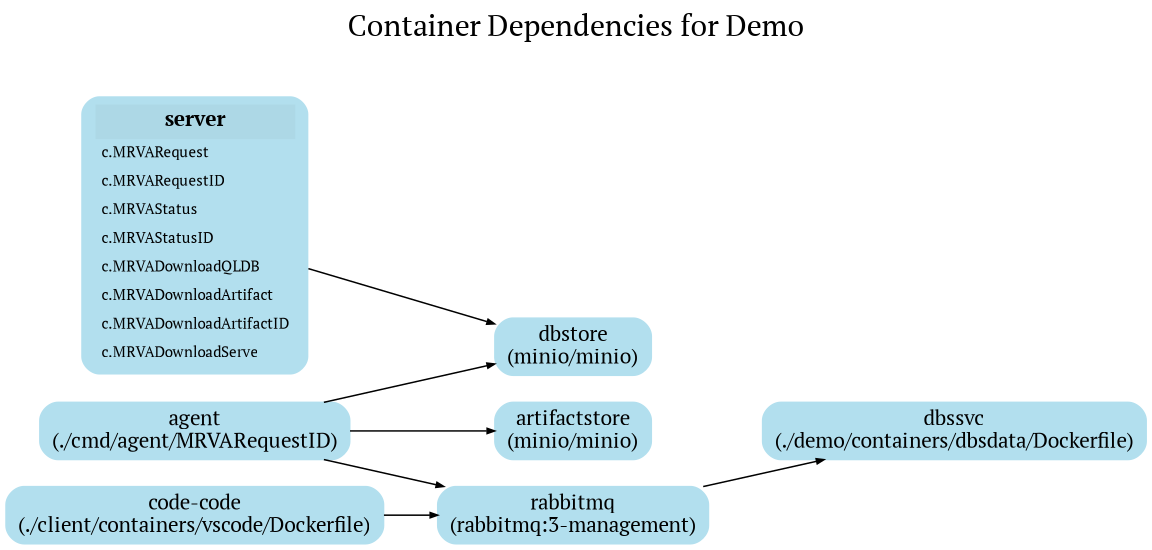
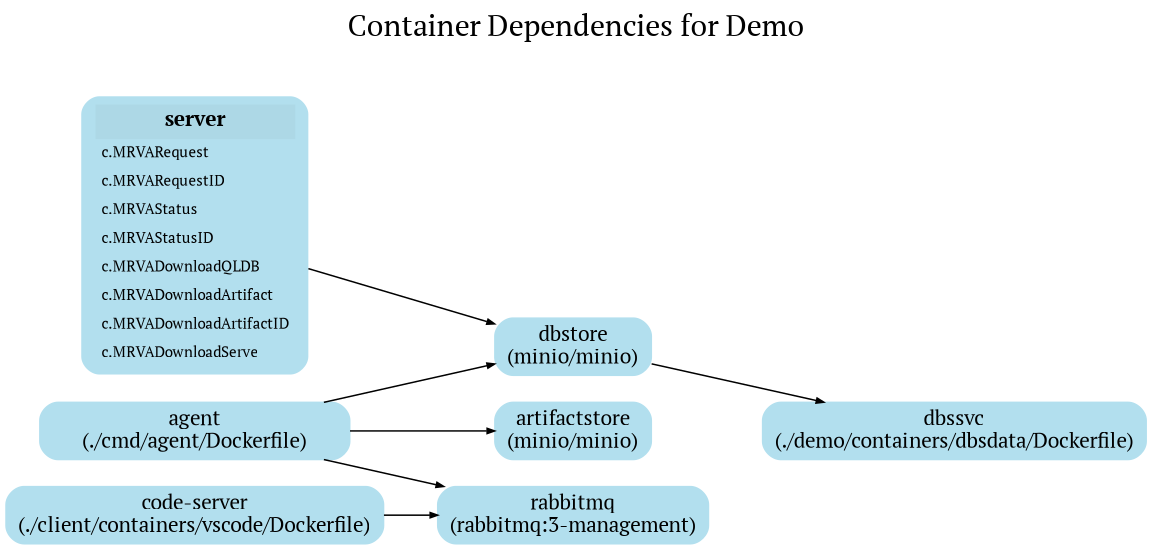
(195, 431) -> (195, 431)
(760, 474) -> (734, 382)
(195, 515) -> (195, 515)
